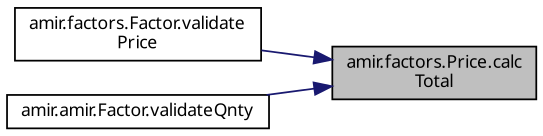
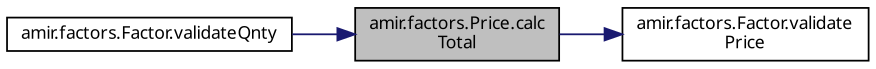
(288, 54) -> (582, 34)
(138, 112) -> (149, 34)
